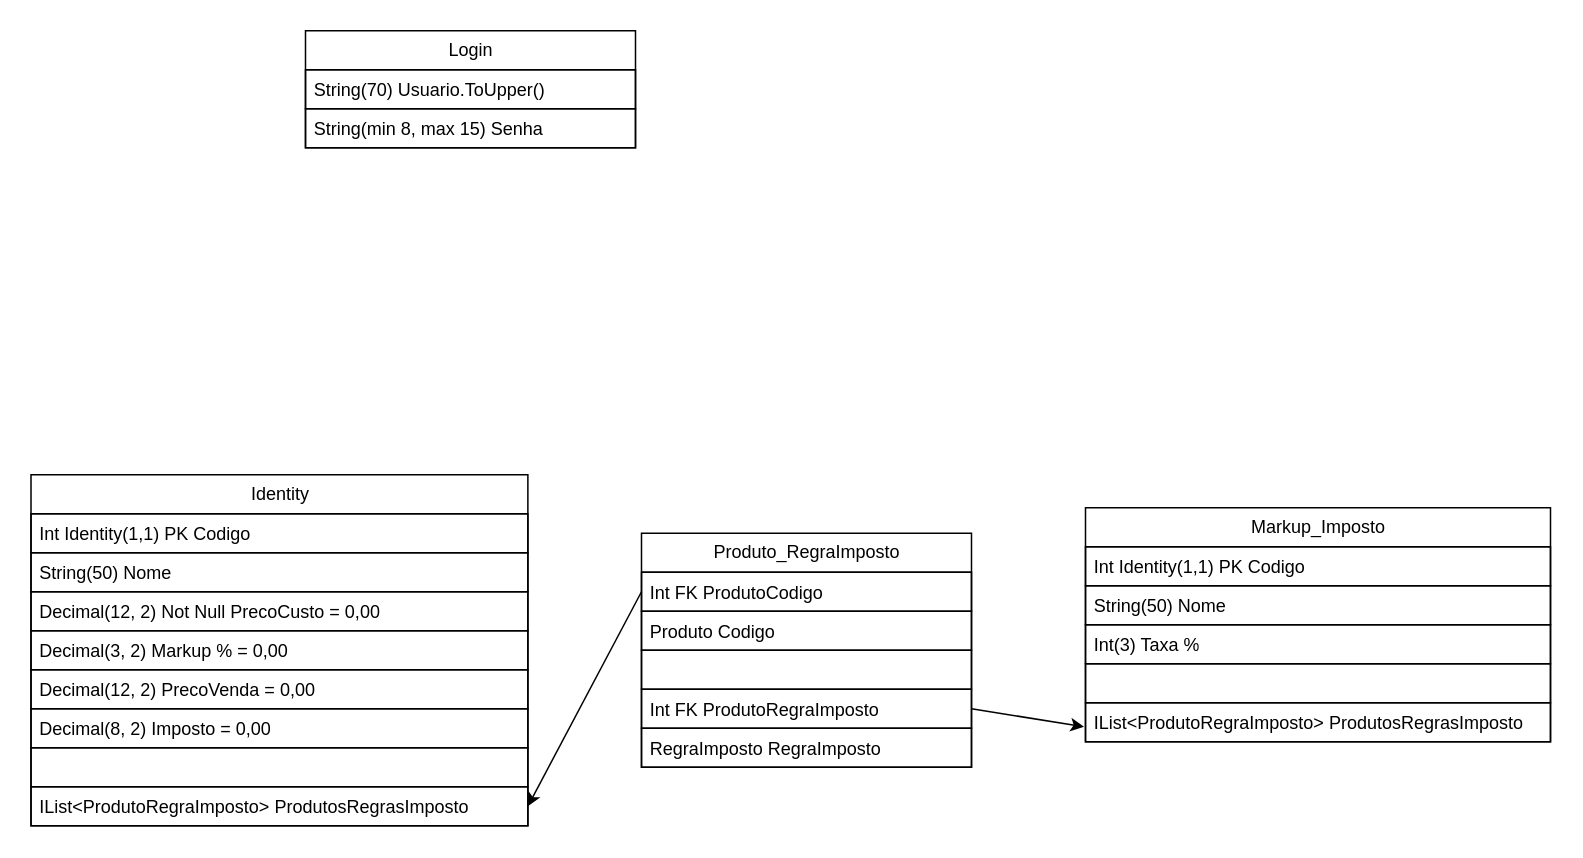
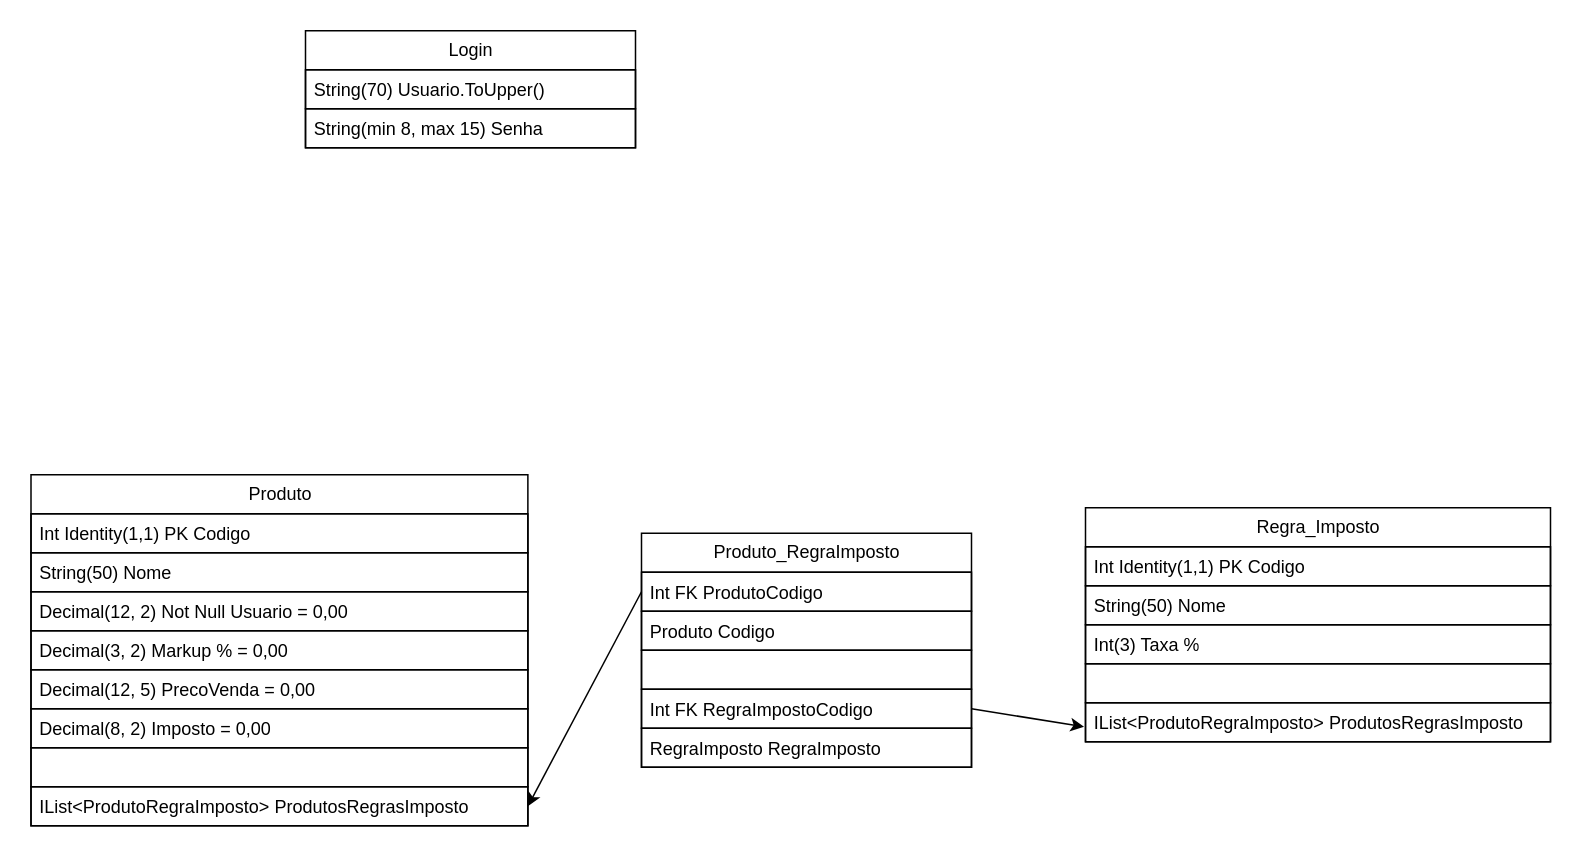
(281, 494) -> (281, 494)
(1319, 527) -> (1319, 527)
(218, 613) -> (201, 613)
(182, 691) -> (182, 691)
(777, 711) -> (769, 711)
